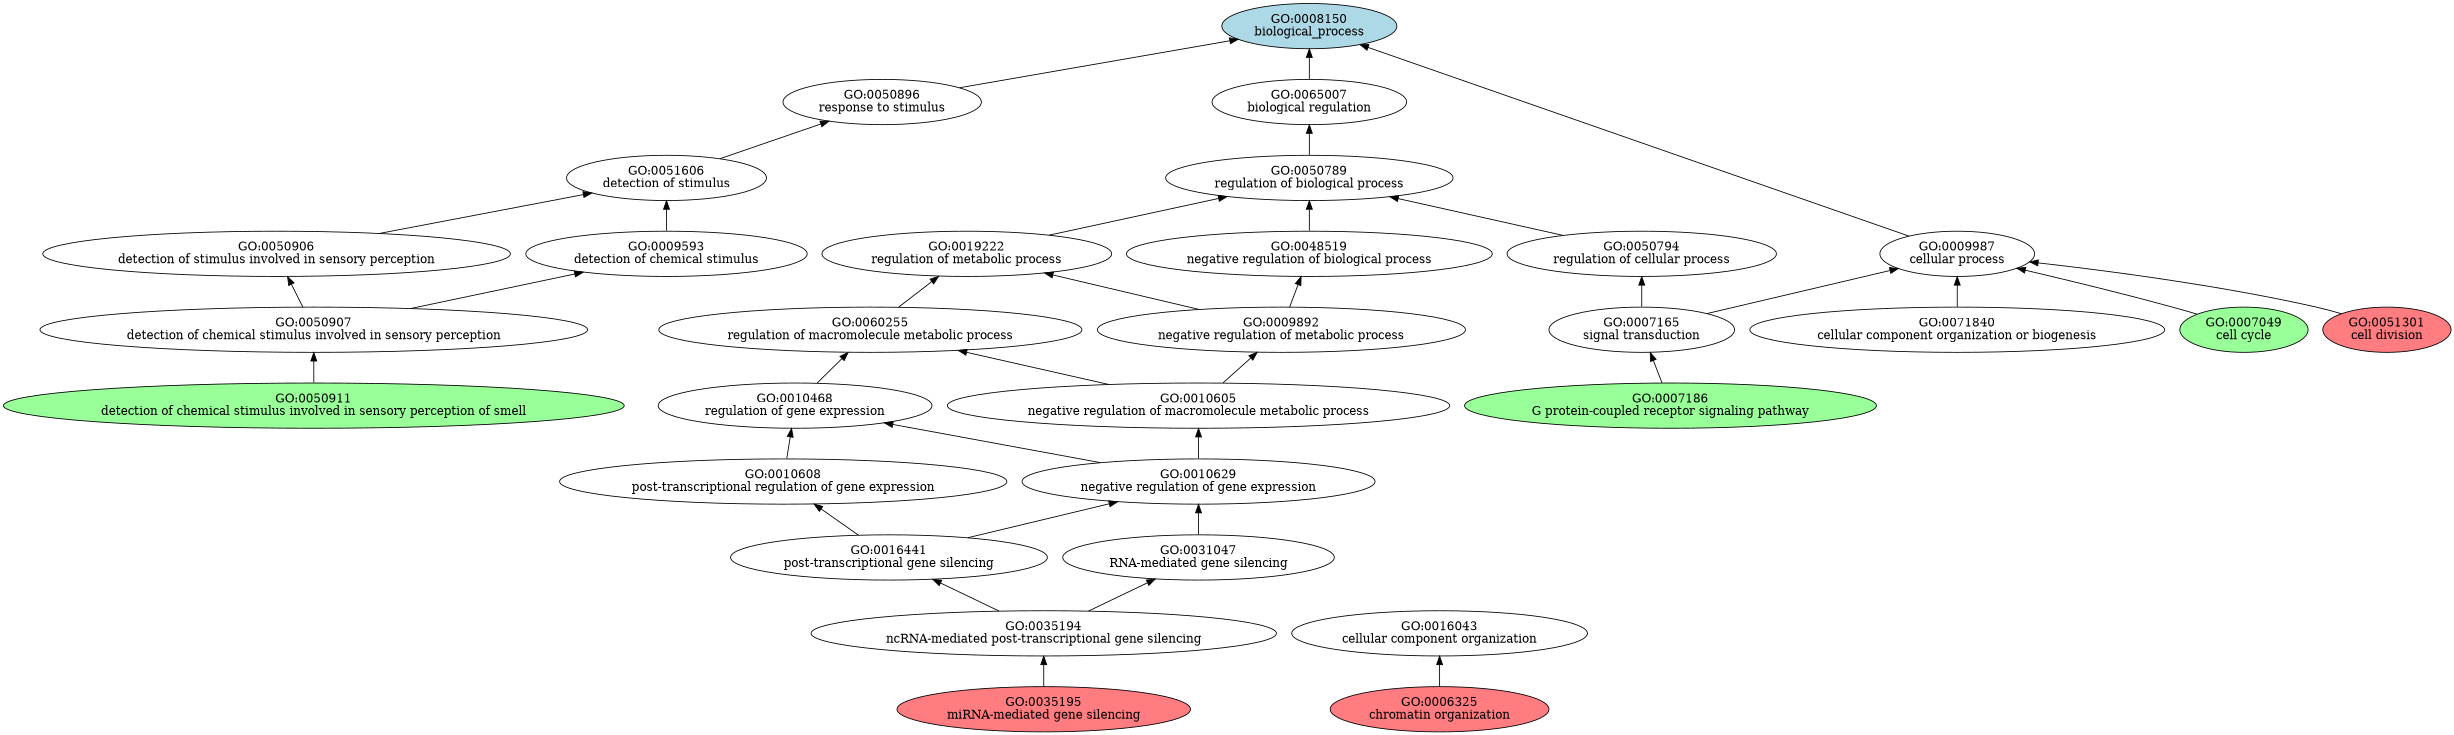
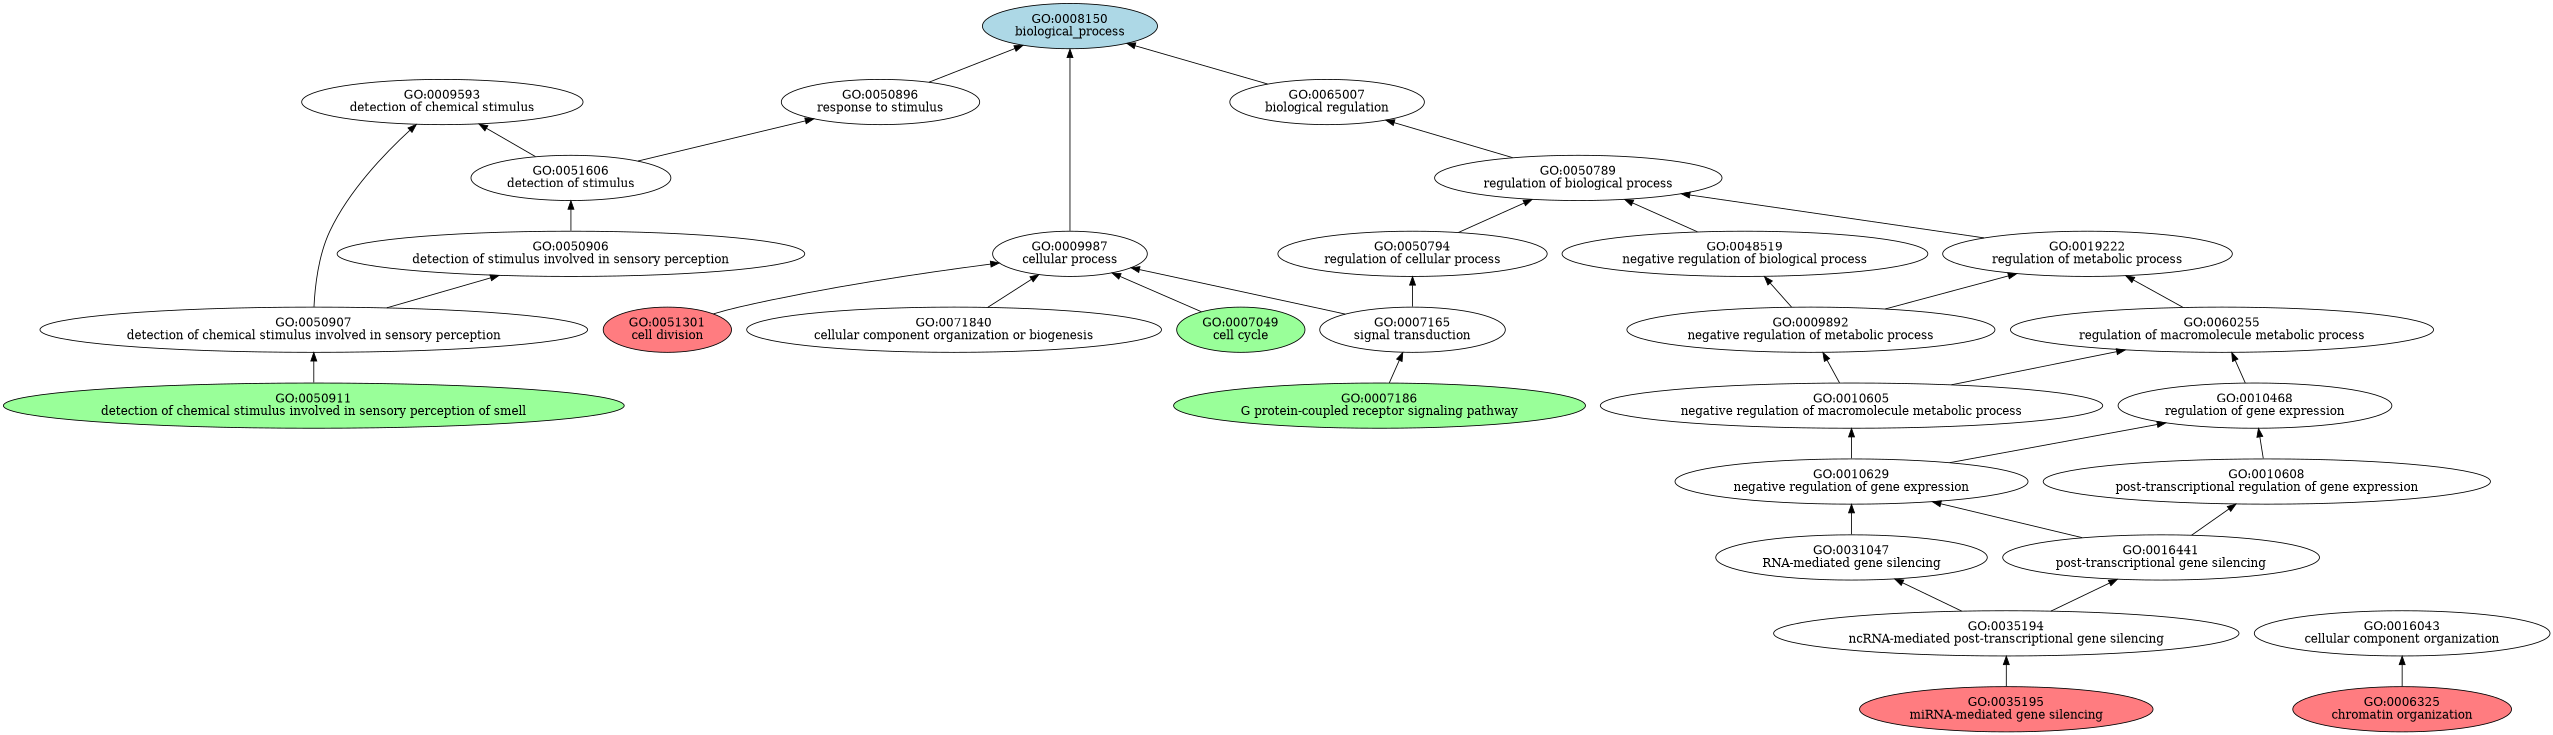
(667, 220) -> (511, 142)
